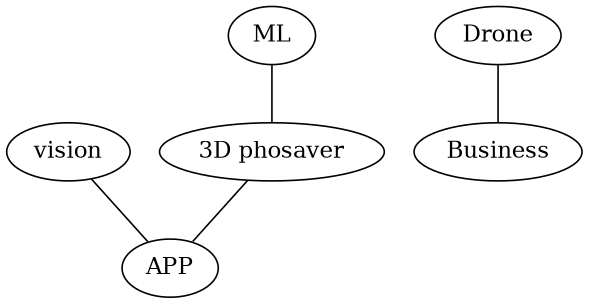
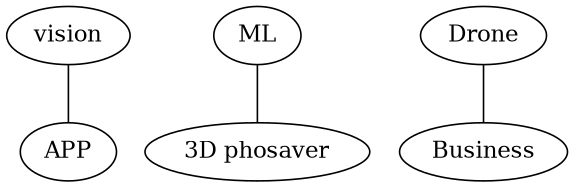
(220, 211) -> none
